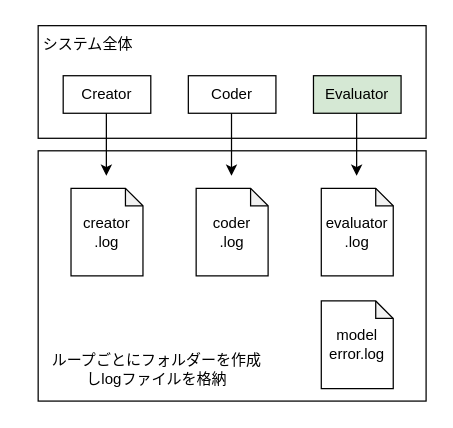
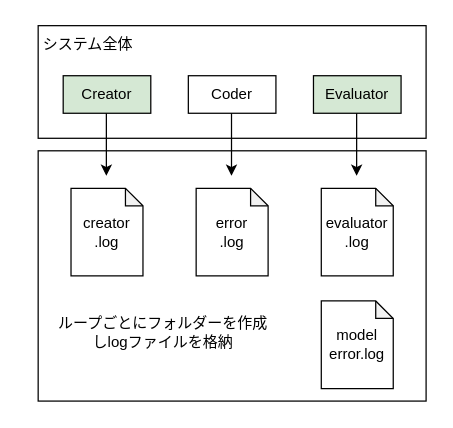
(107, 94) -> (107, 94)
(232, 232) -> (232, 232)
(157, 369) -> (163, 332)
